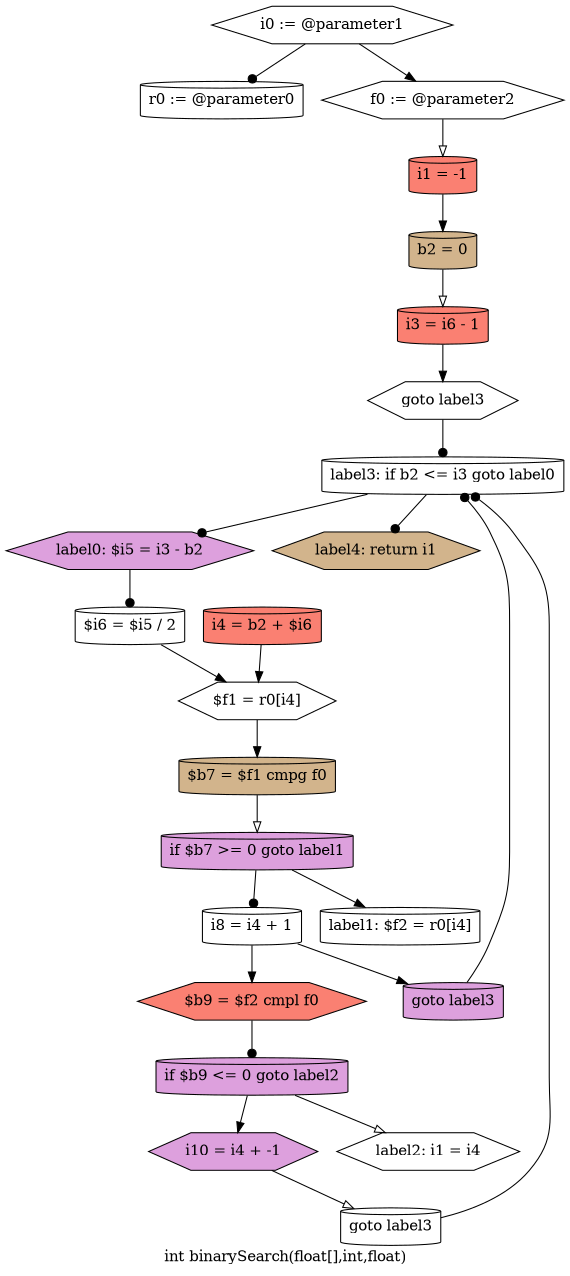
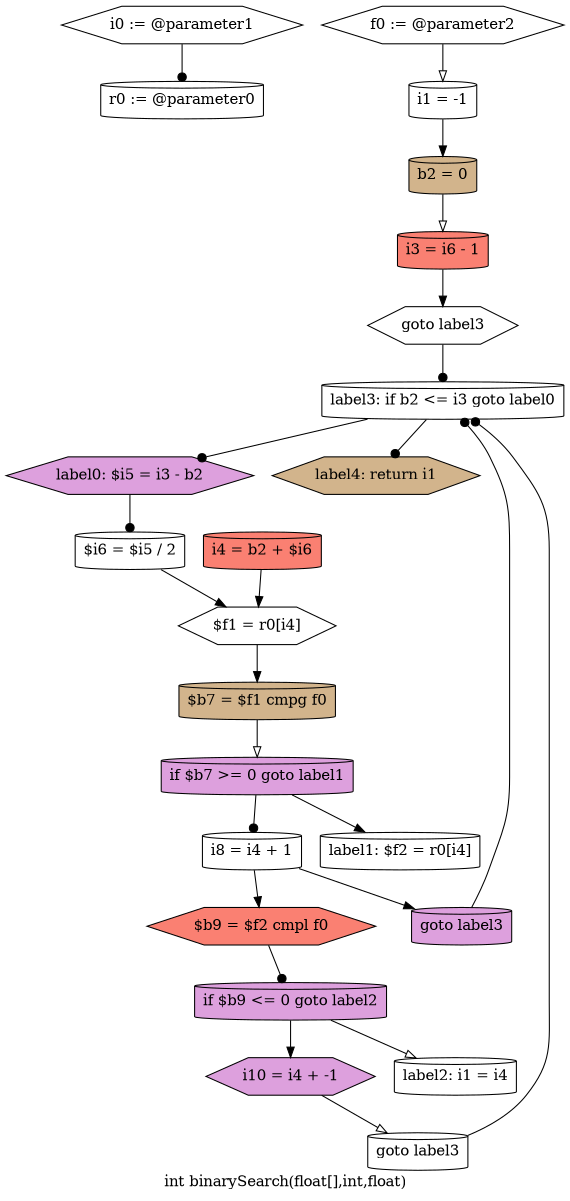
(383, 60) -> none
(443, 175) -> (443, 100)
(428, 1152) -> (455, 1076)
